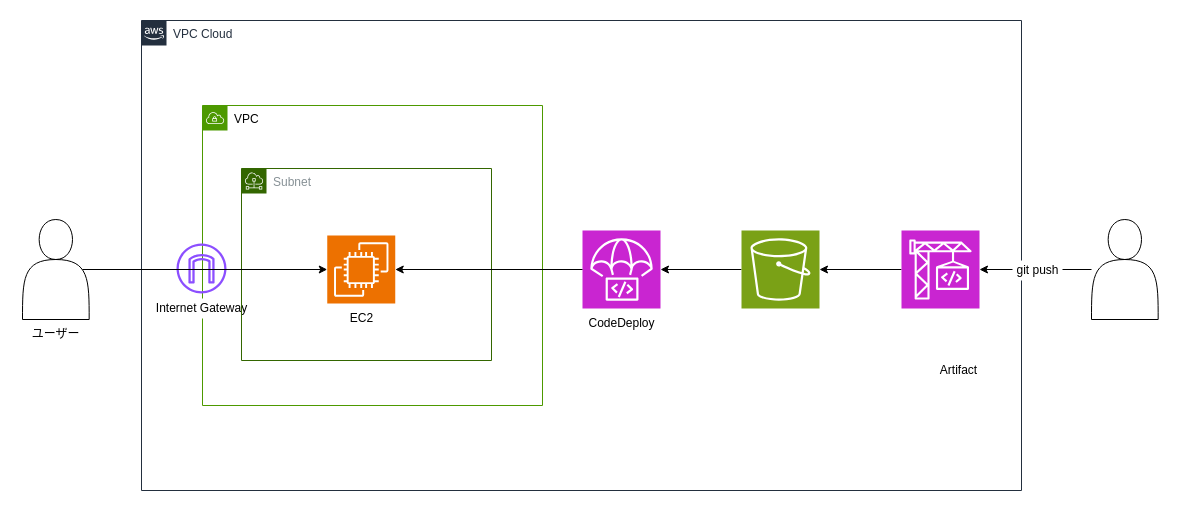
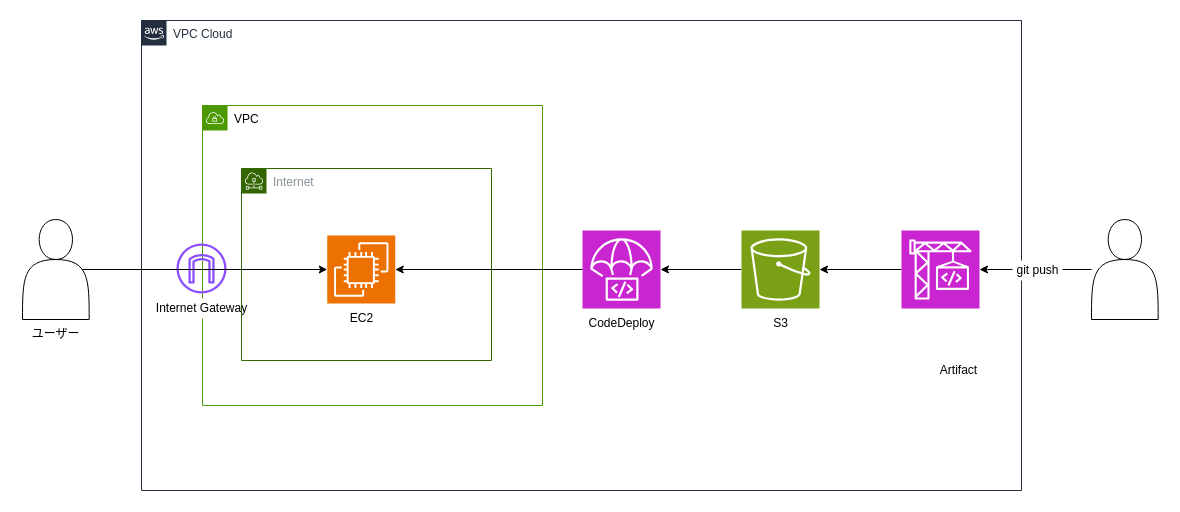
(294, 183) -> (300, 183)
none -> (781, 324)
